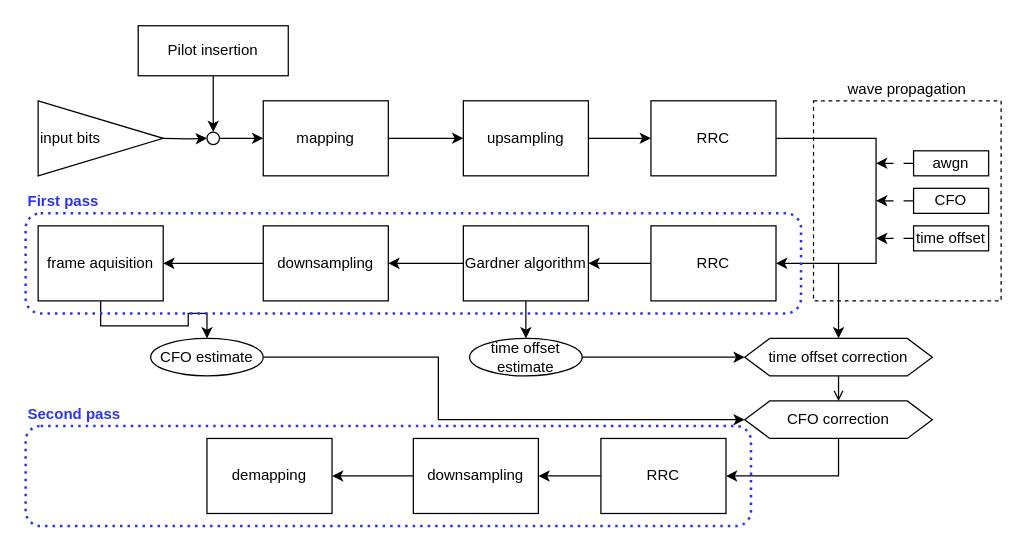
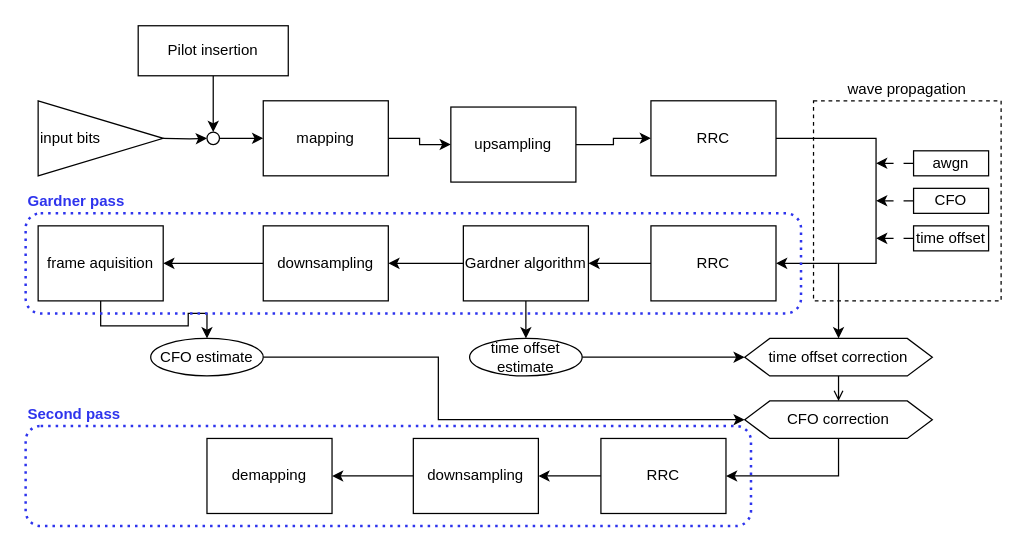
(526, 138) -> (513, 144)
(66, 200) -> (77, 200)
